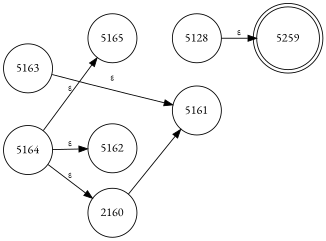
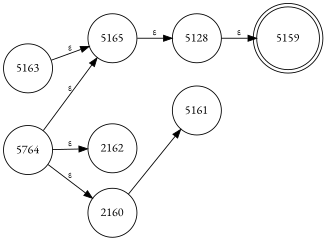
none -> (150, 38)
(288, 38) -> (288, 38)
(108, 89) -> (66, 55)
(112, 148) -> (112, 148)
(28, 150) -> (28, 150)
